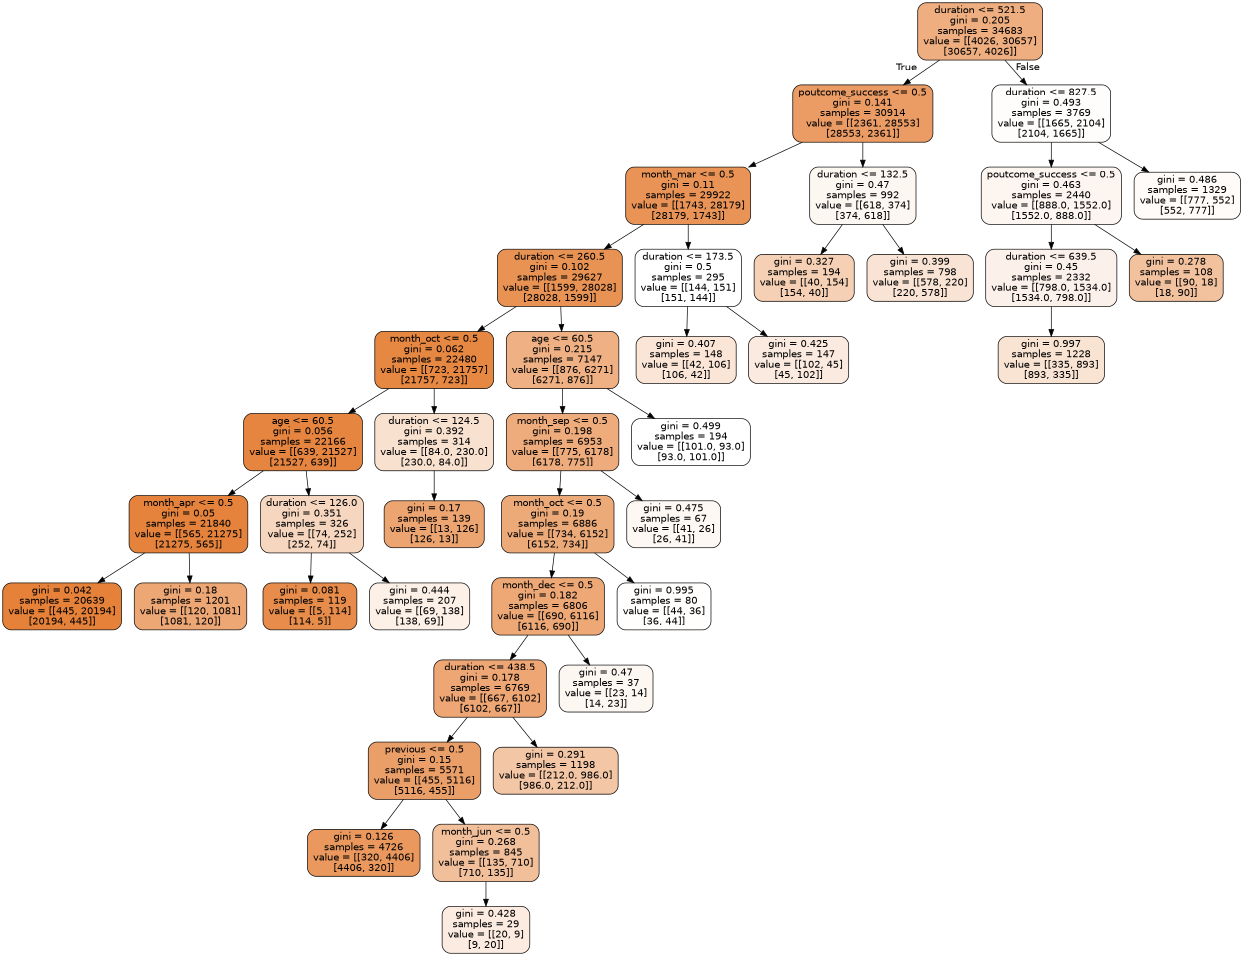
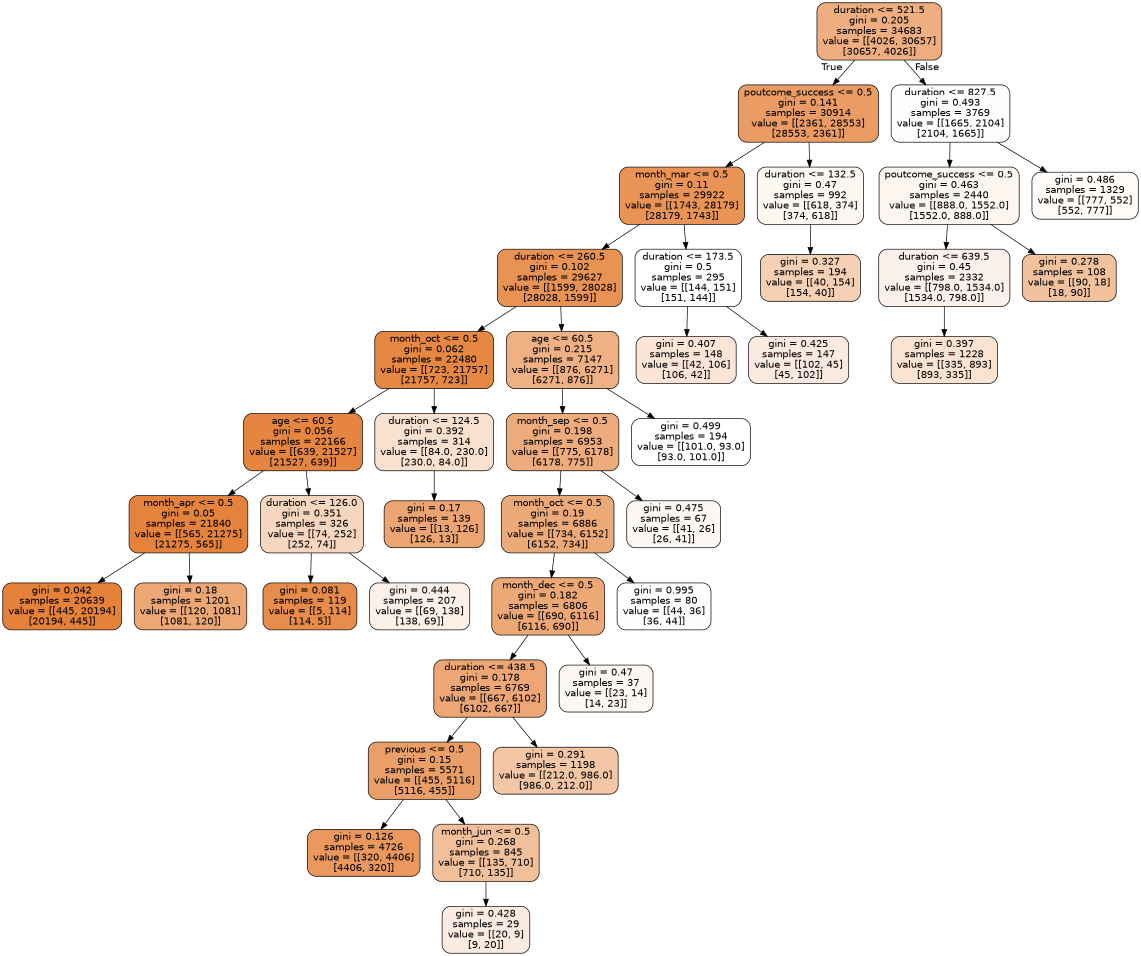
(920, 278) -> none
(1051, 360) -> (944, 360)
